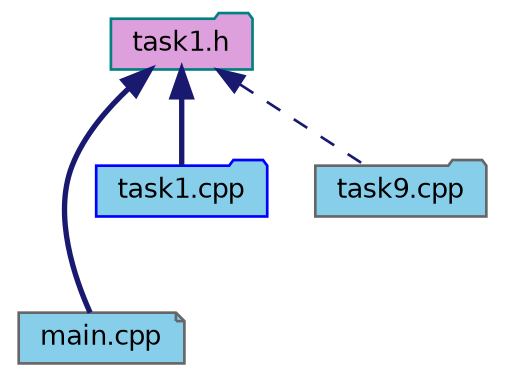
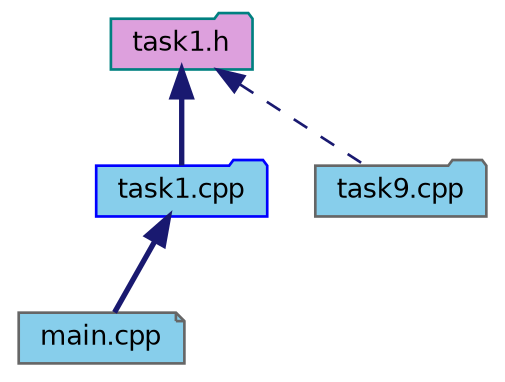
(66, 192) -> (135, 277)
